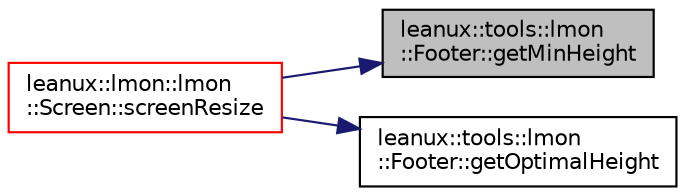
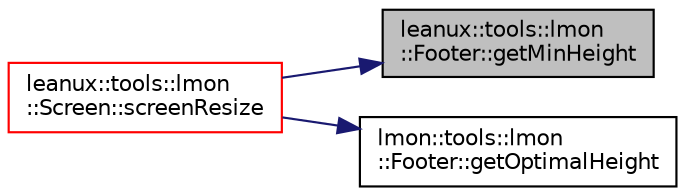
(145, 98) -> (145, 98)
(518, 152) -> (518, 152)
